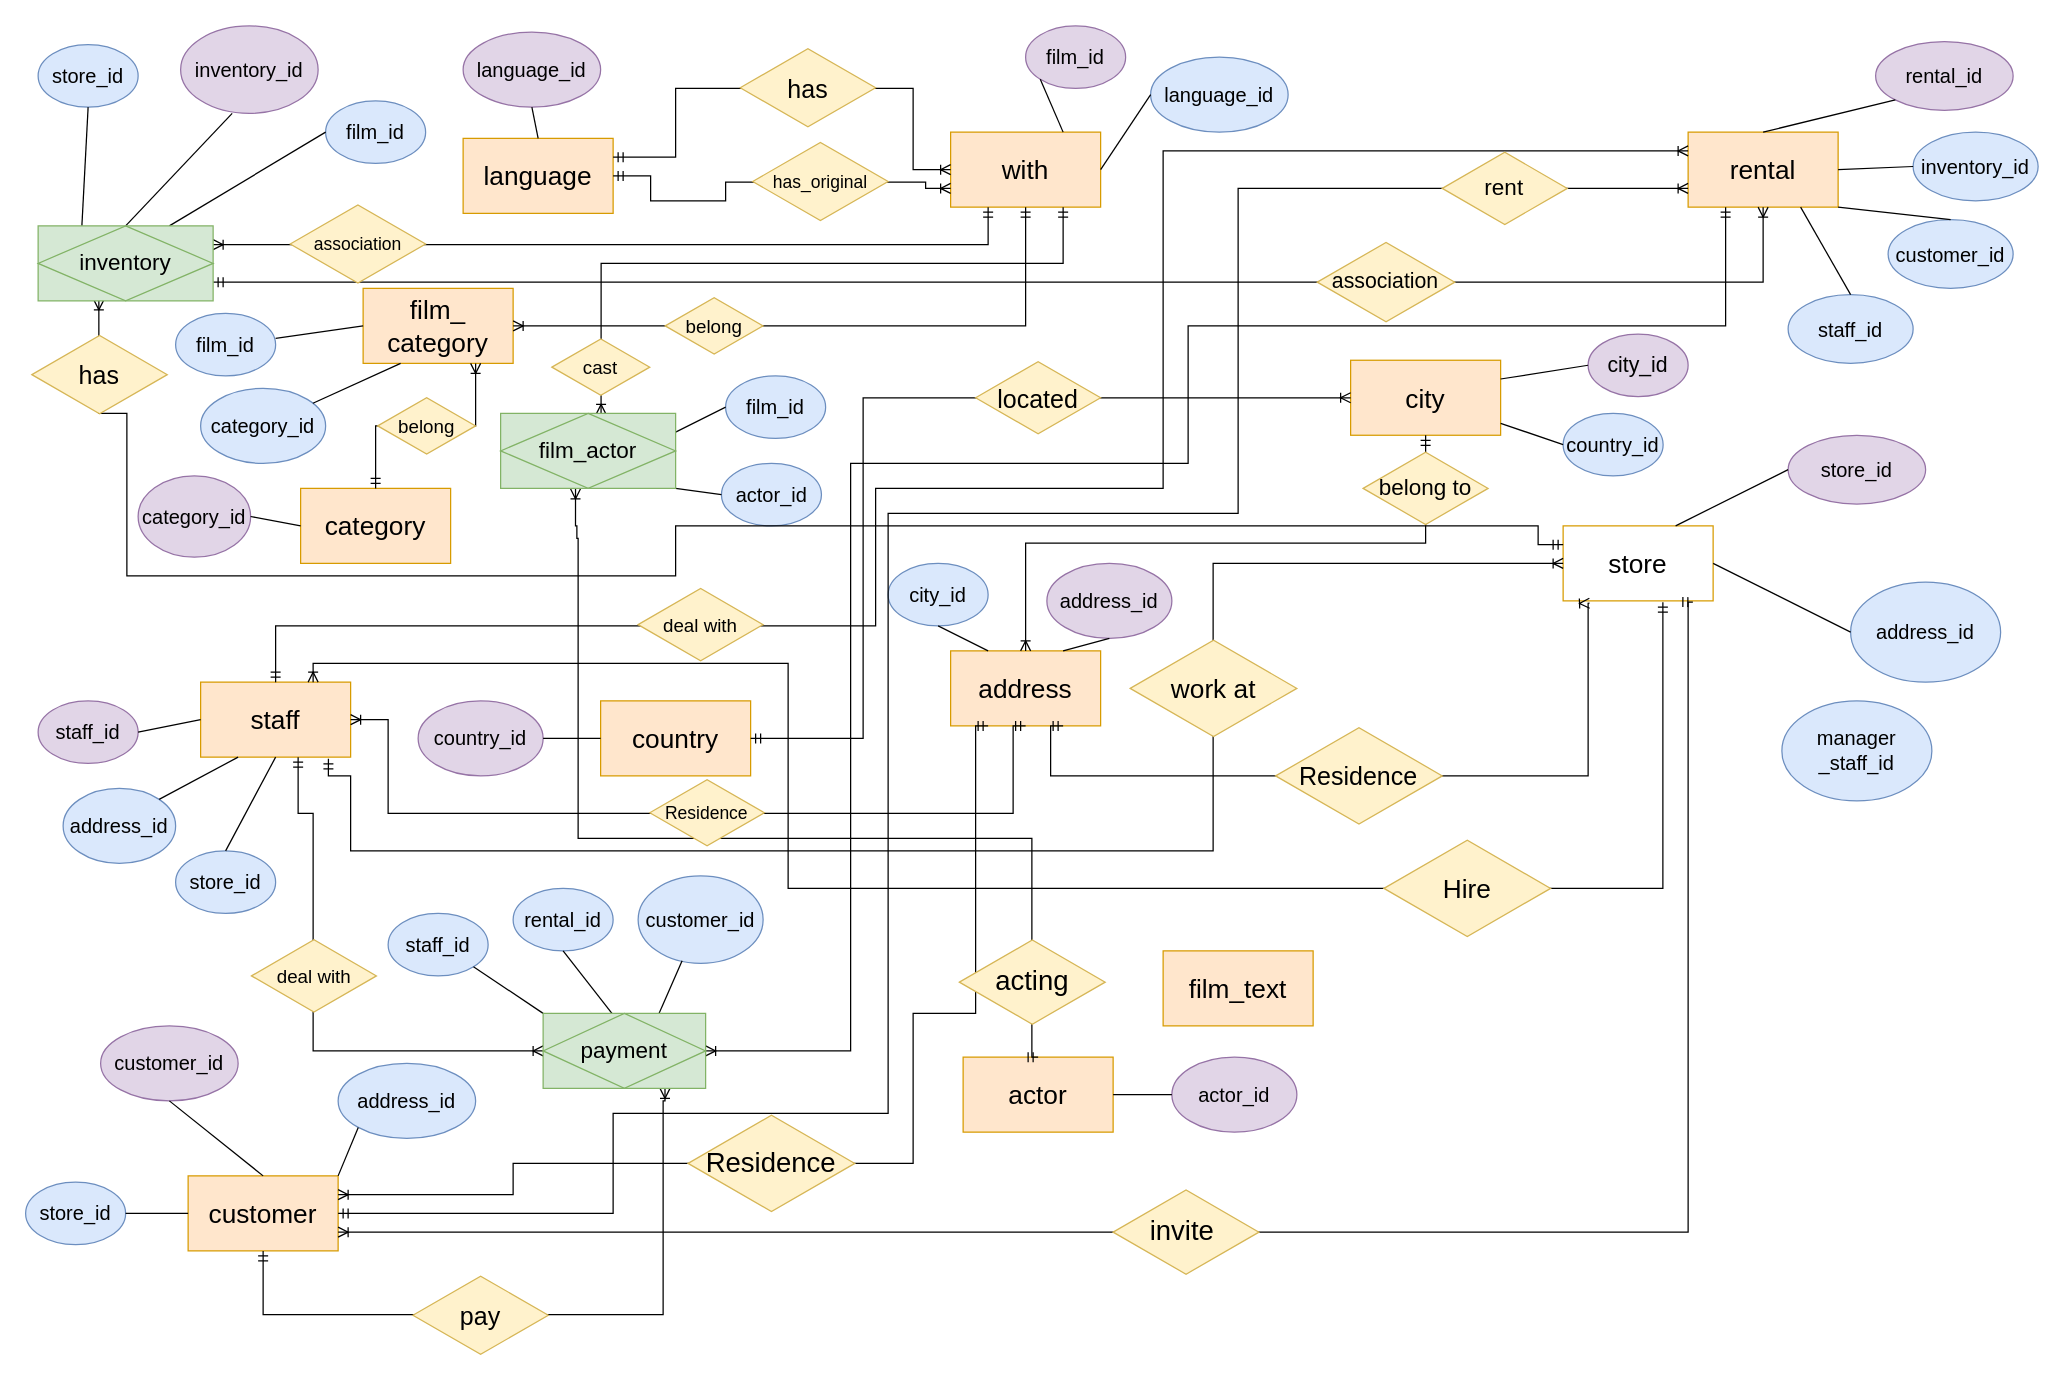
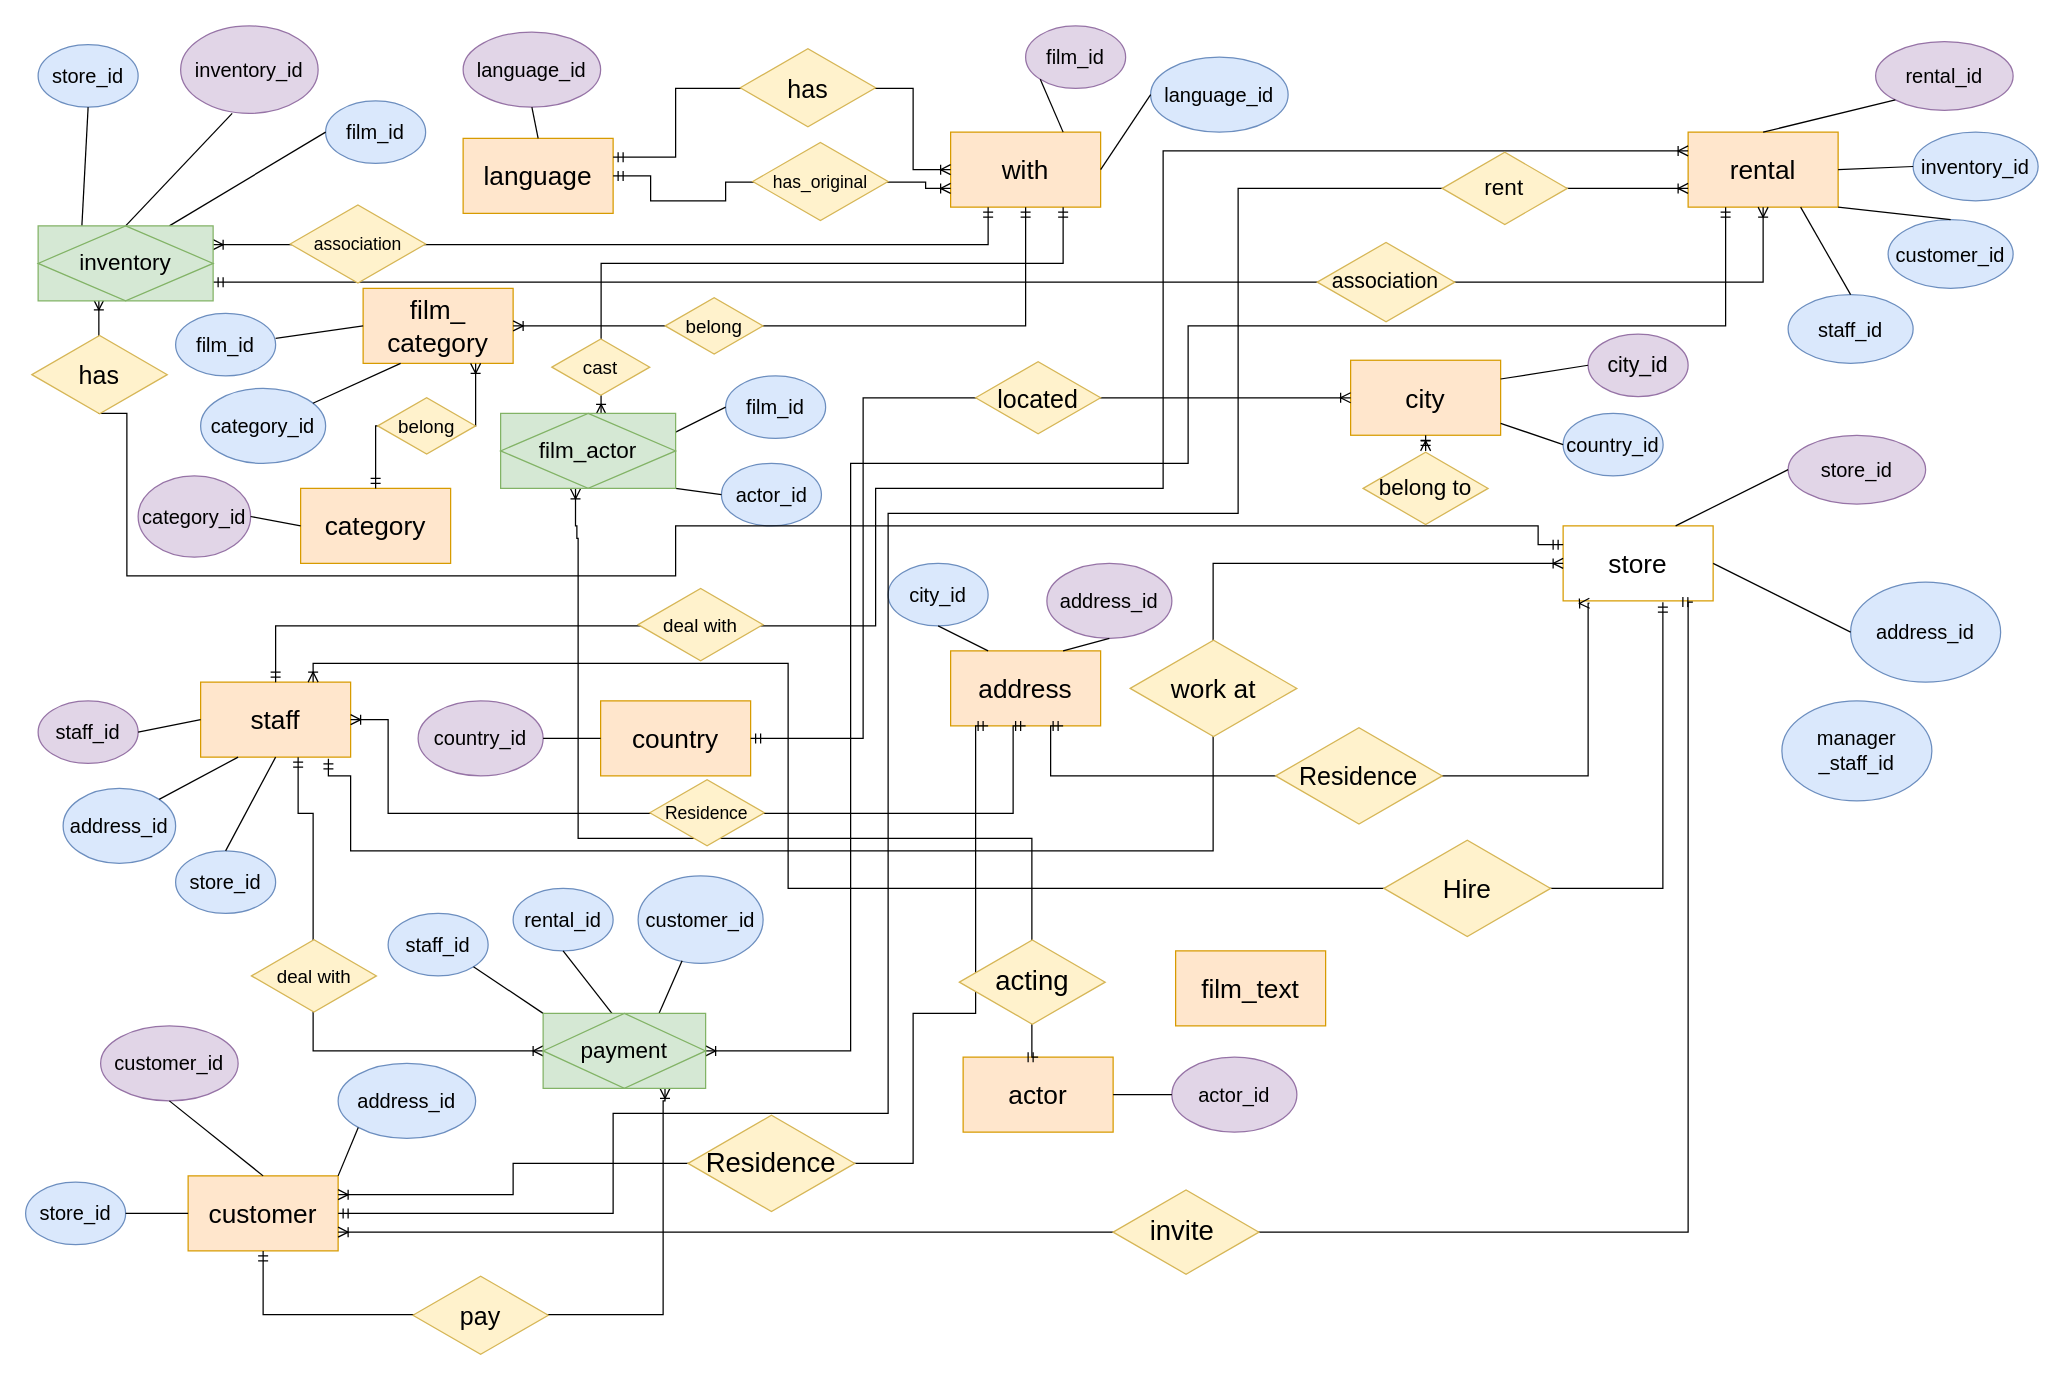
(1181, 543) -> (1426, 441)
(1238, 988) -> (1251, 988)
